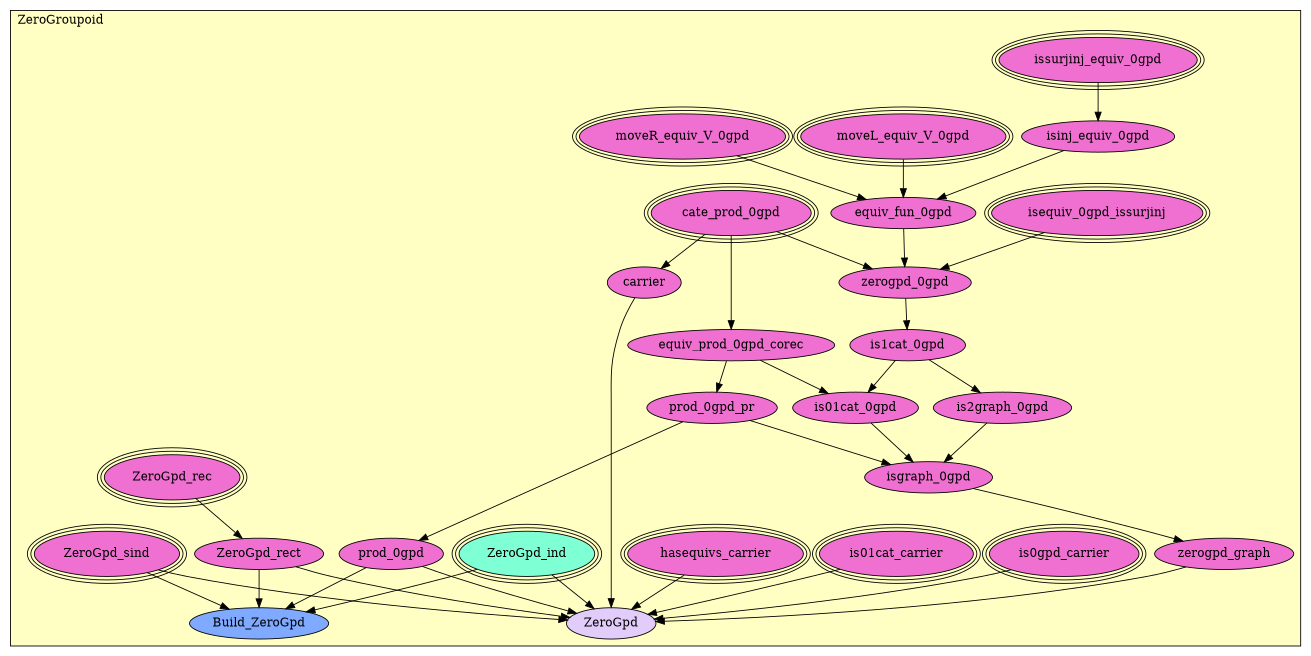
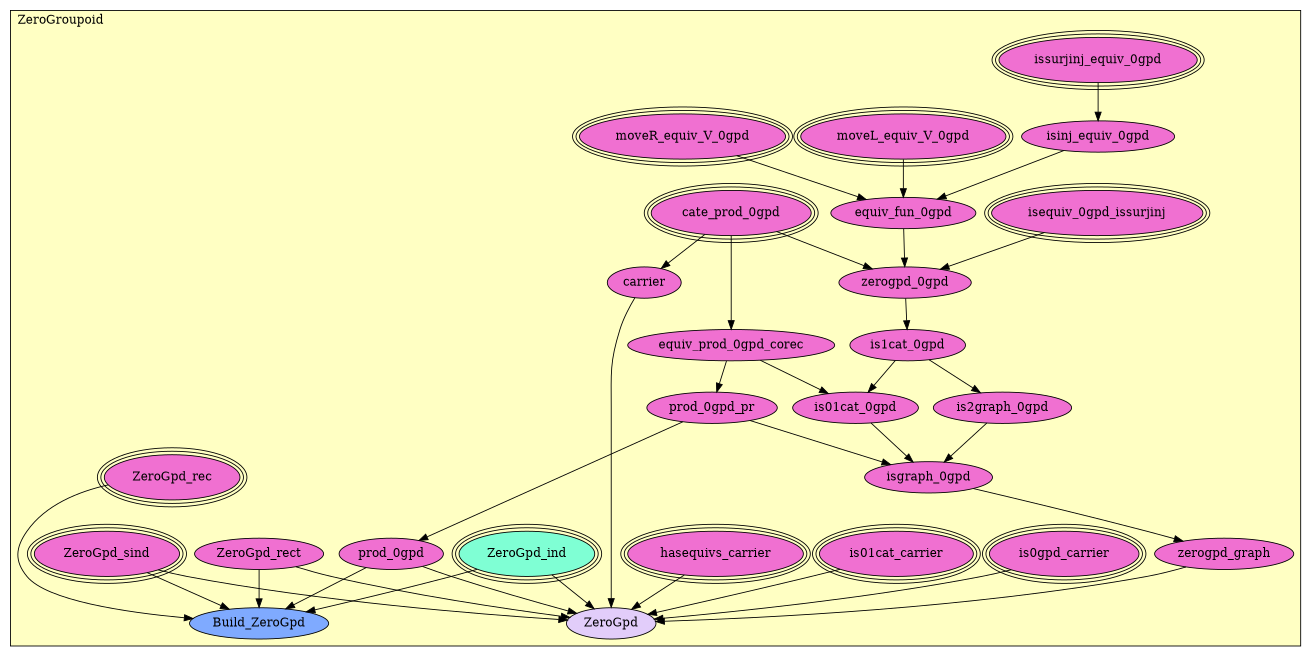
(216, 516) -> (35, 583)
